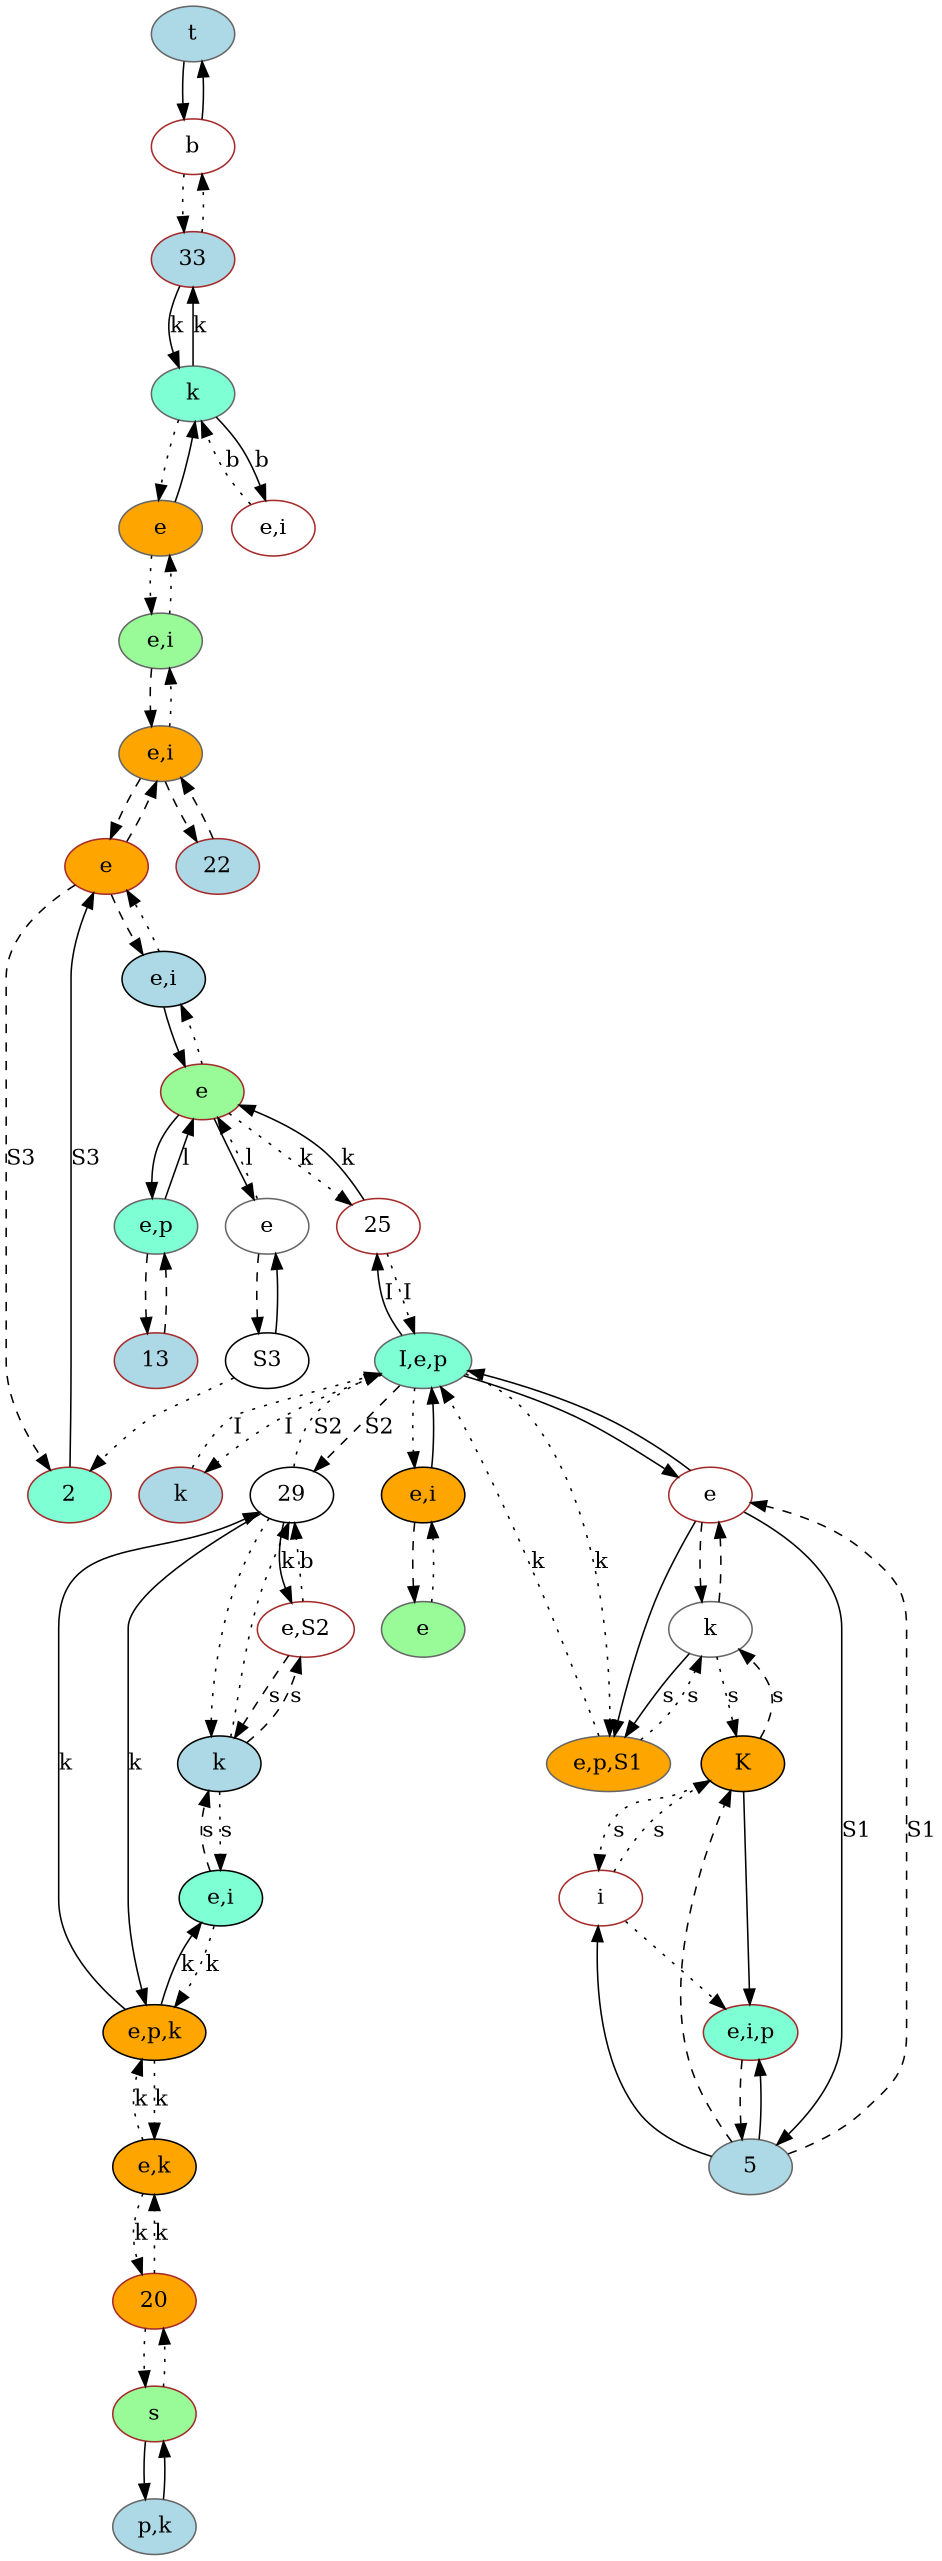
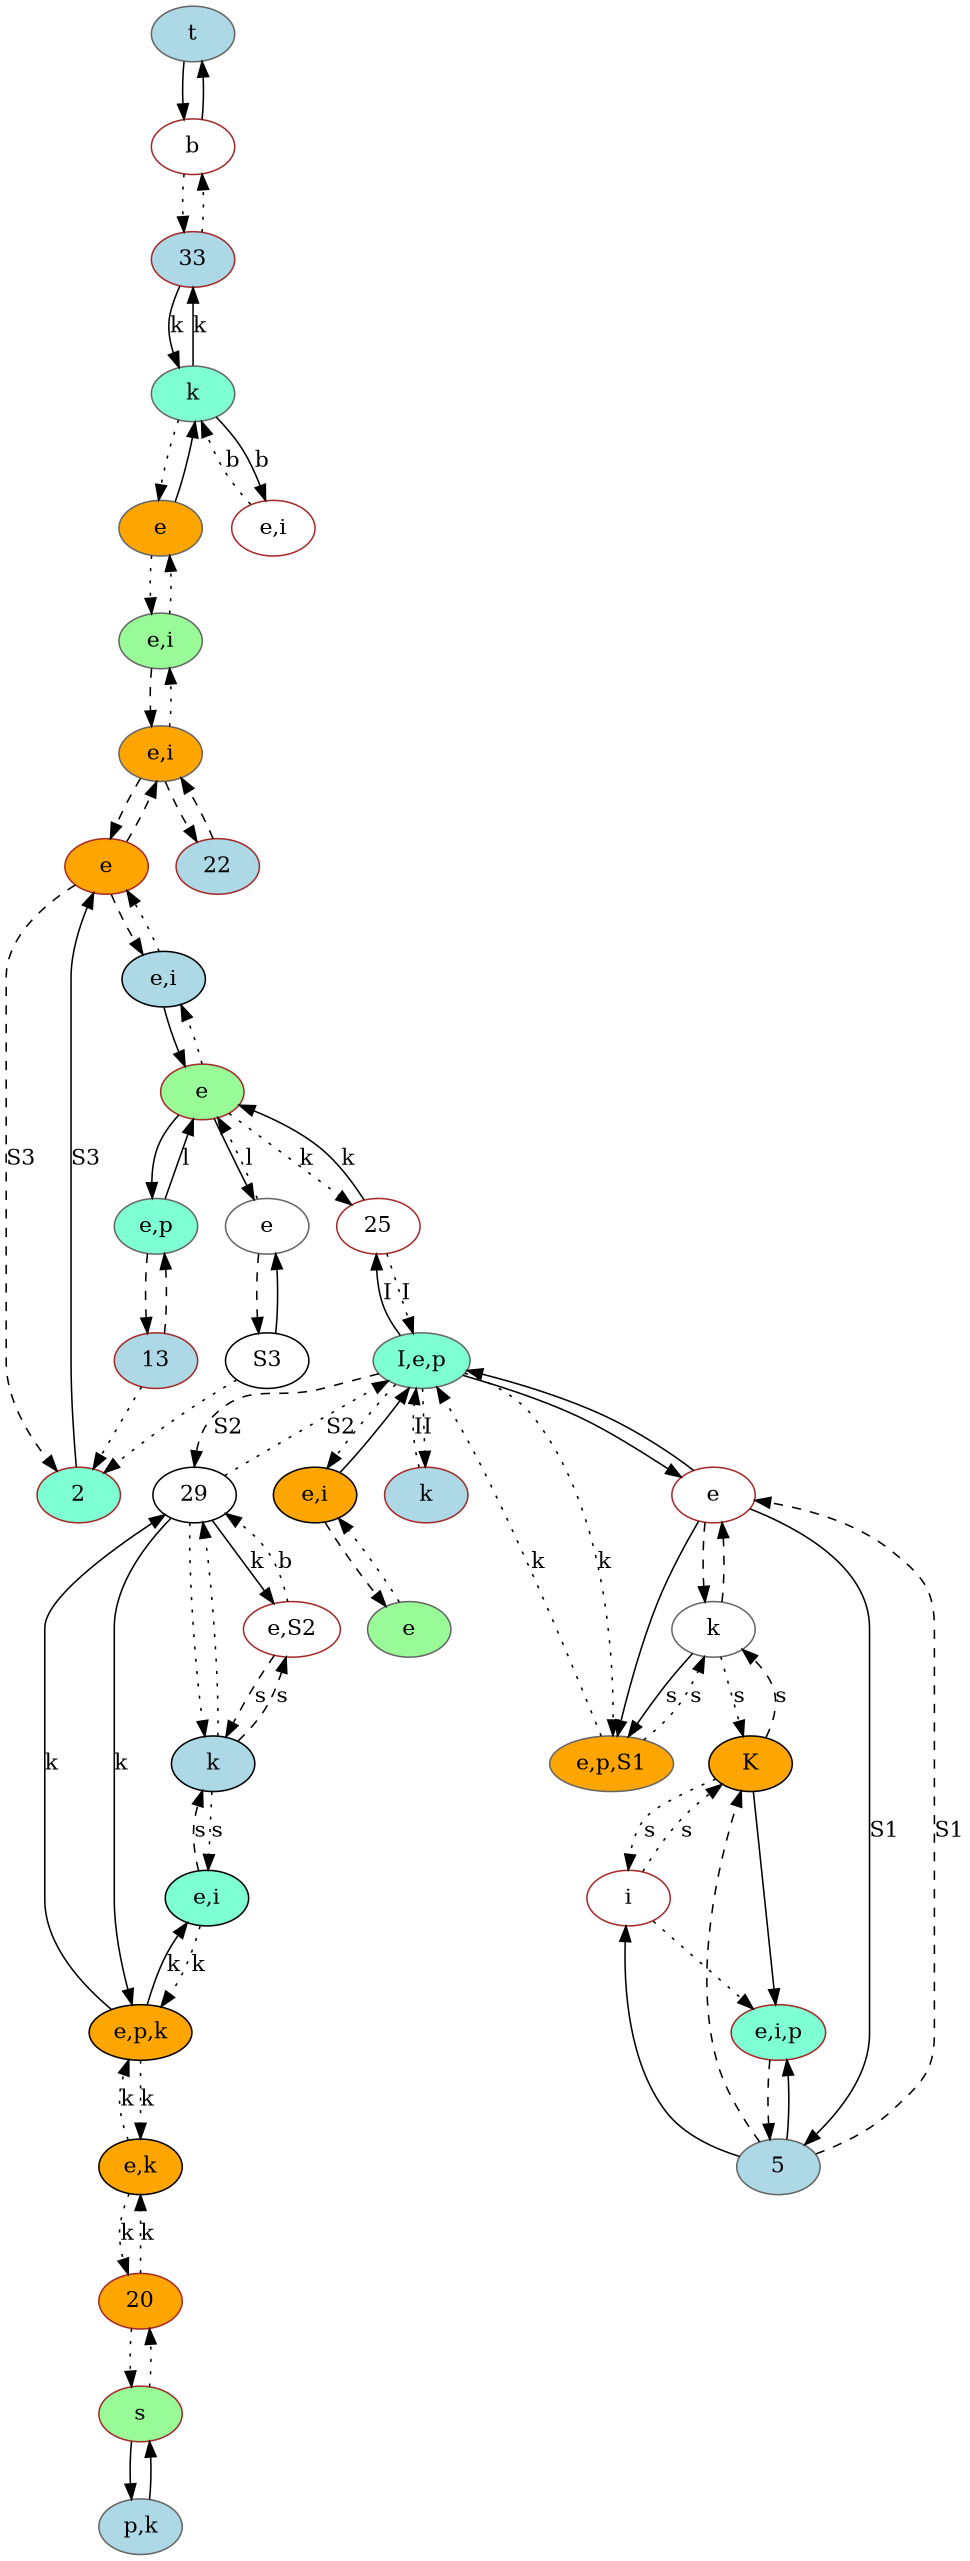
none -> (121, 1421)
